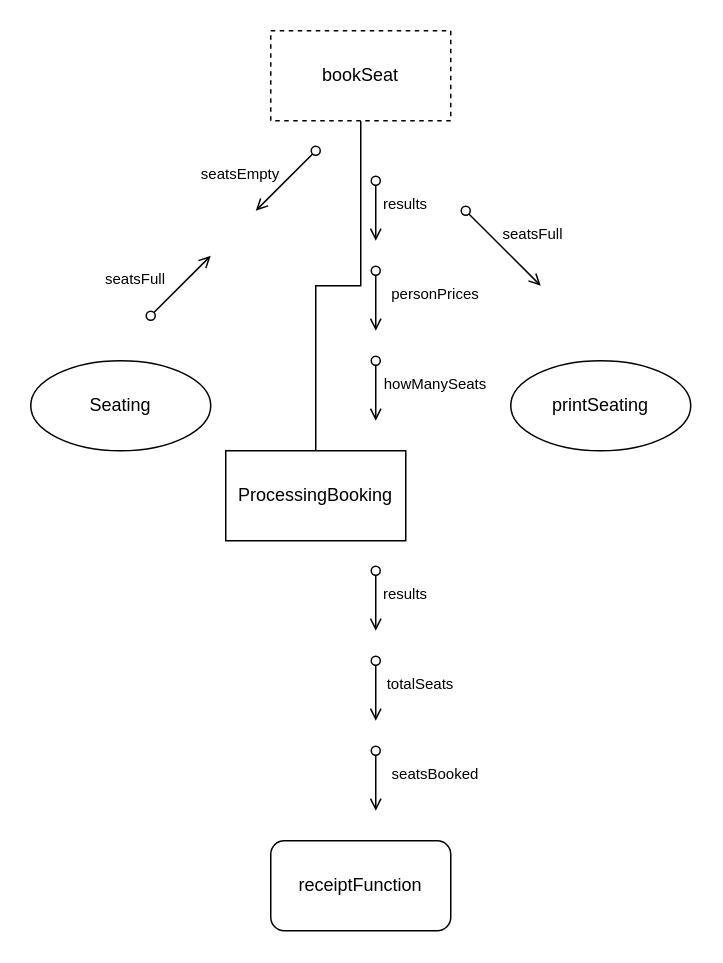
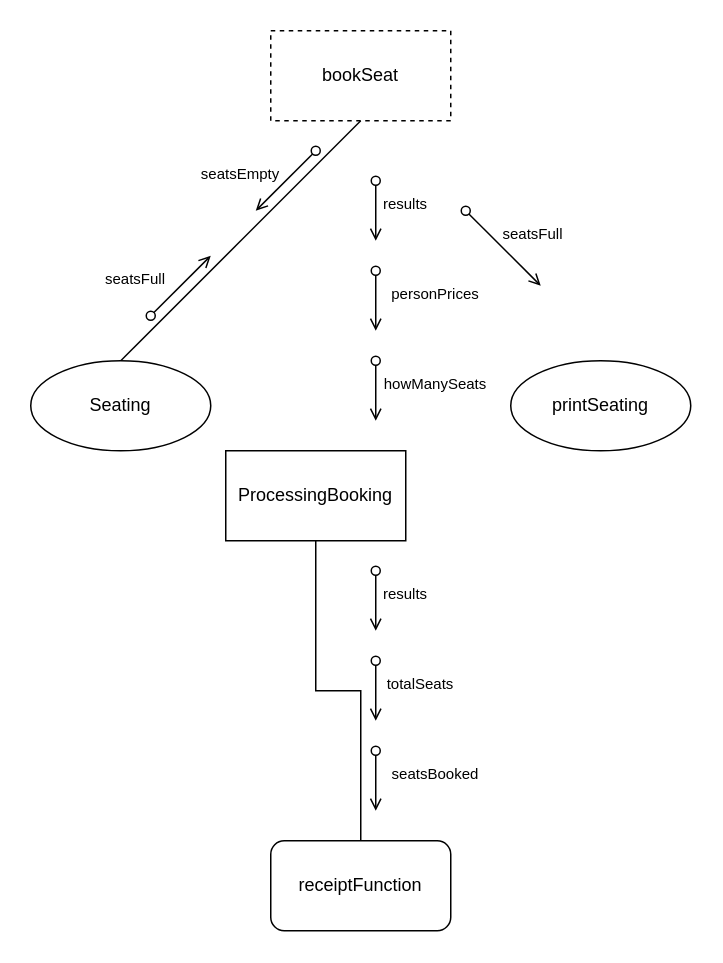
none -> (240, 242)
(338, 286) -> none
none -> (338, 691)
